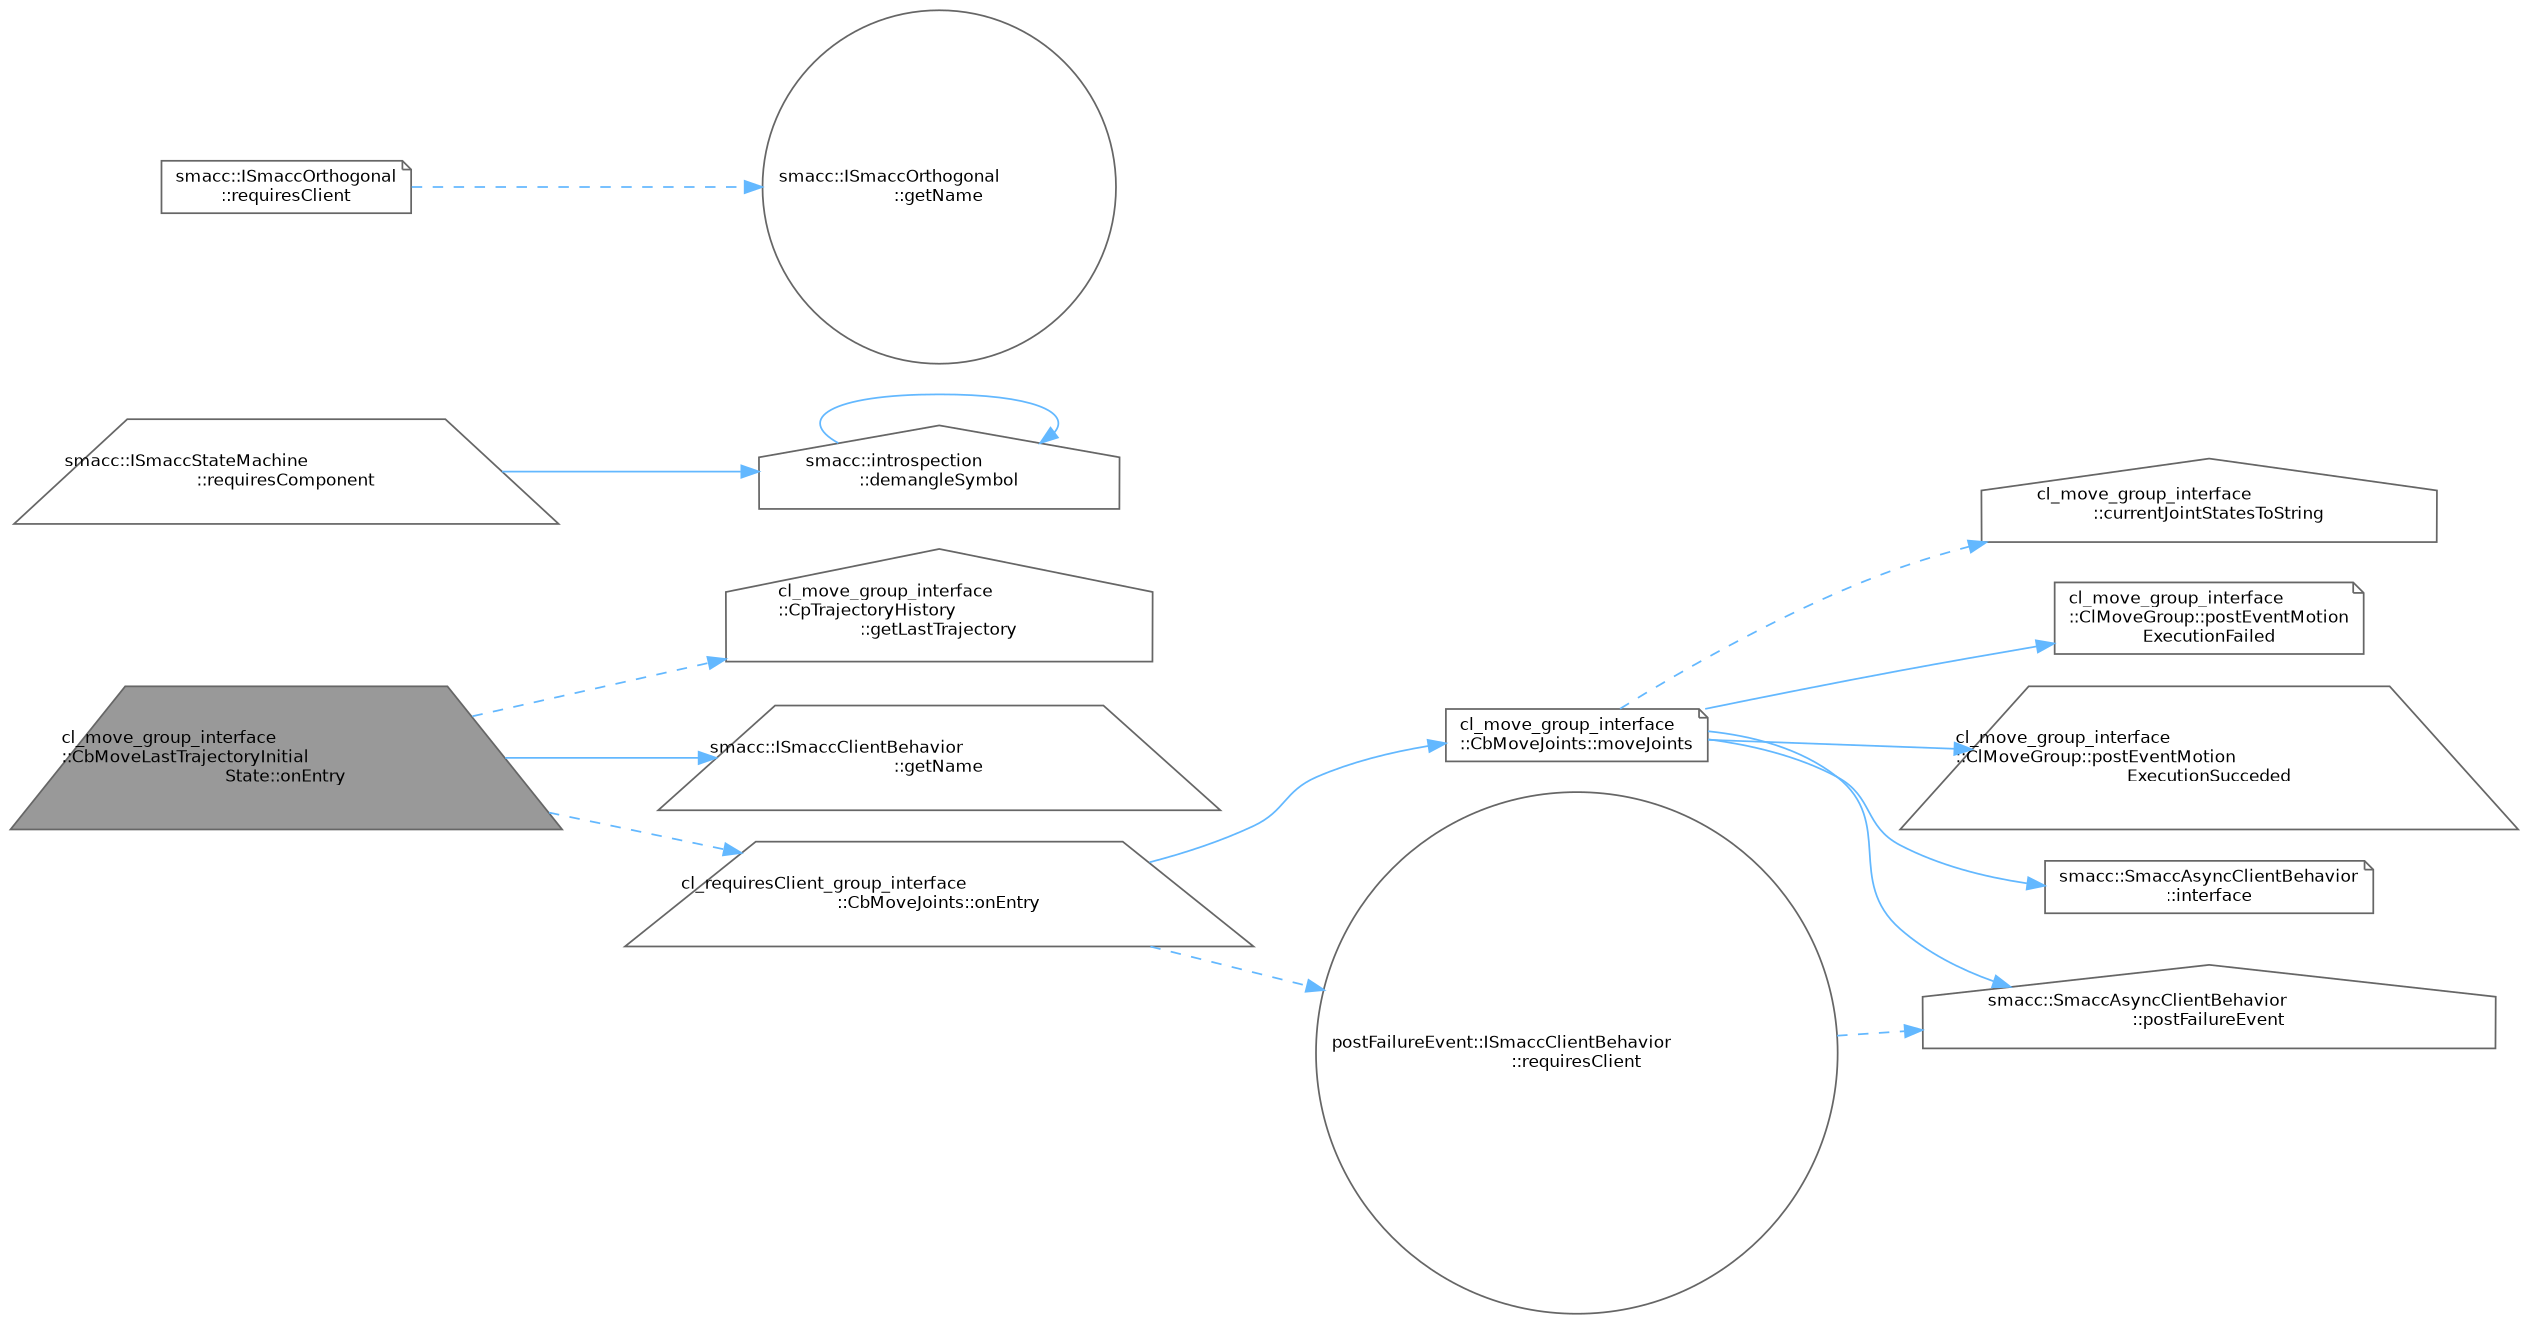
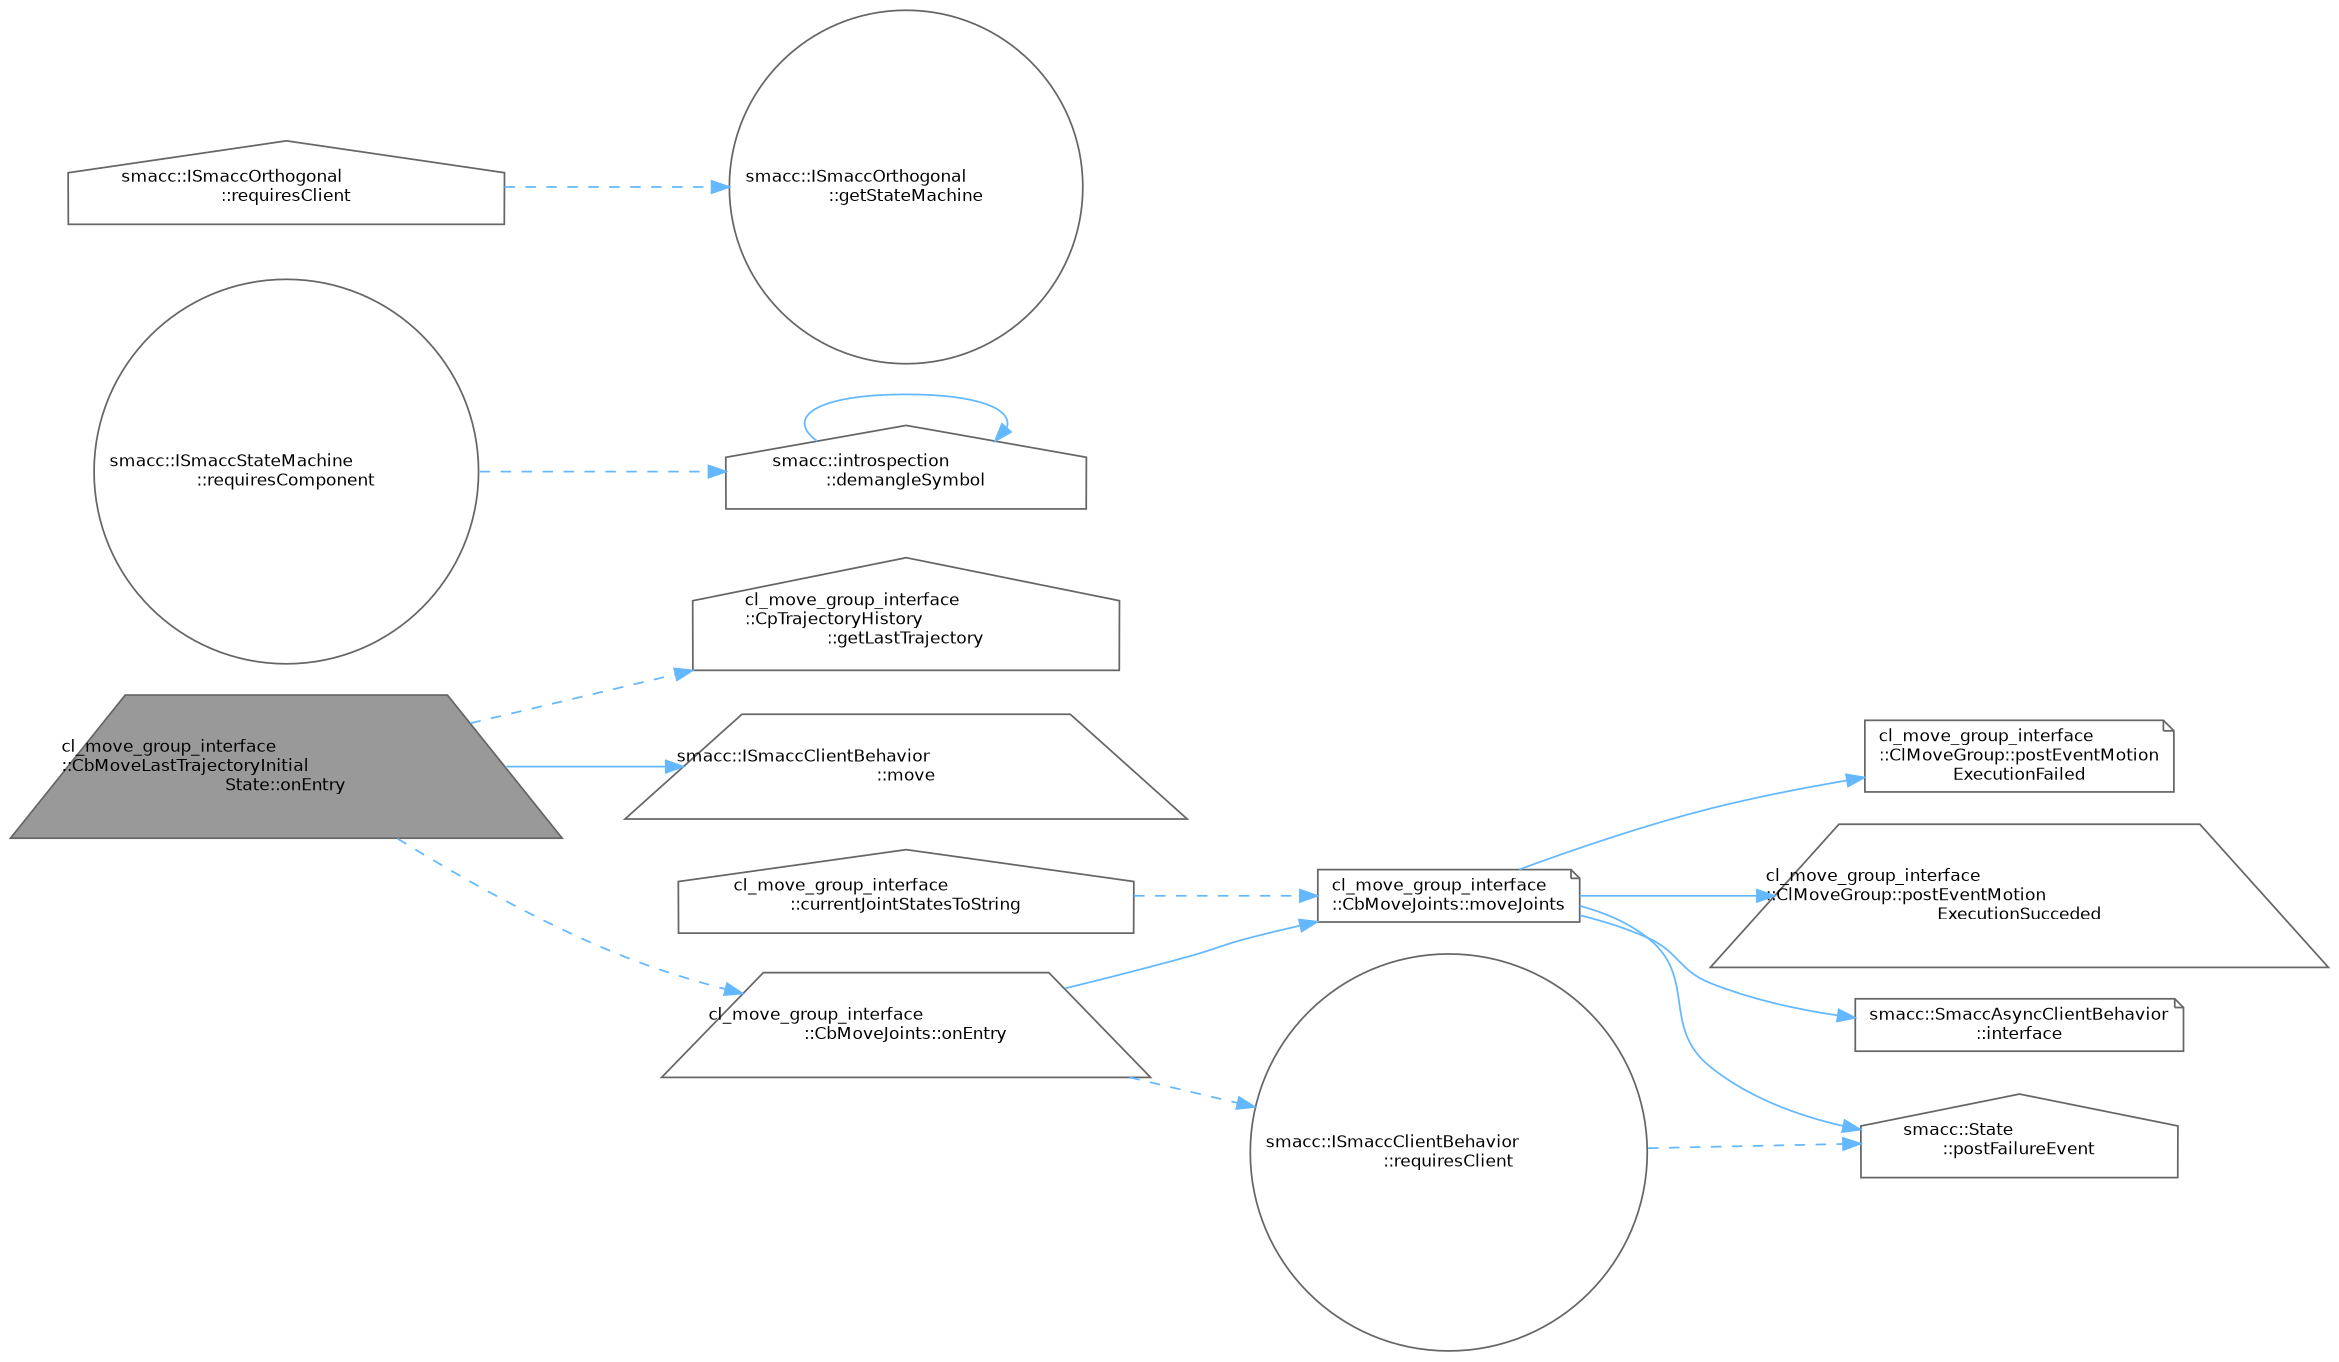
(286, 187) -> (286, 187)
(939, 187) -> (906, 187)
(286, 472) -> (286, 472)
(621, 472) -> (594, 472)
(1789, 615) -> (1217, 896)
(939, 758) -> (906, 767)
(939, 894) -> (906, 1025)
(2209, 1011) -> (2019, 1140)
(1577, 1053) -> (1449, 1152)
